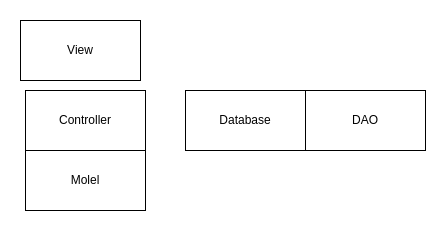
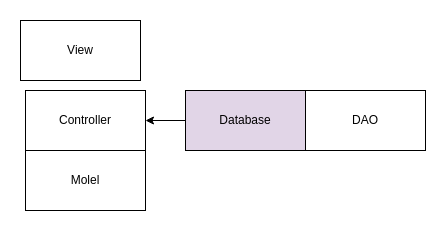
none -> (169, 121)
(246, 121) -> (246, 121)
